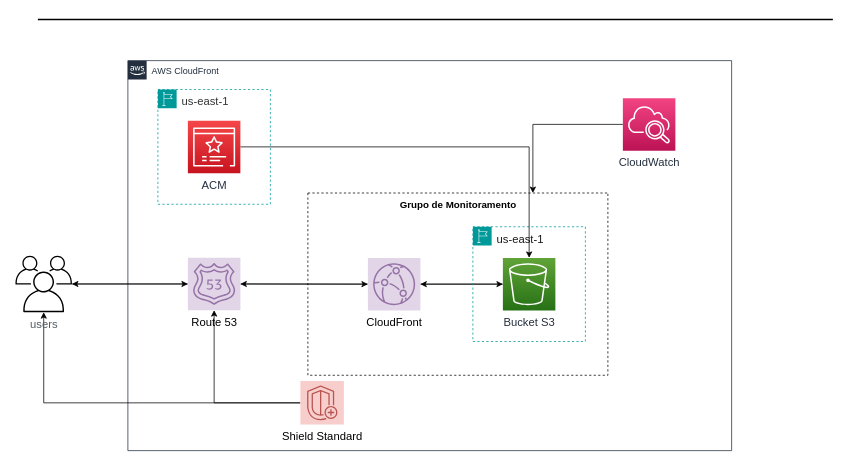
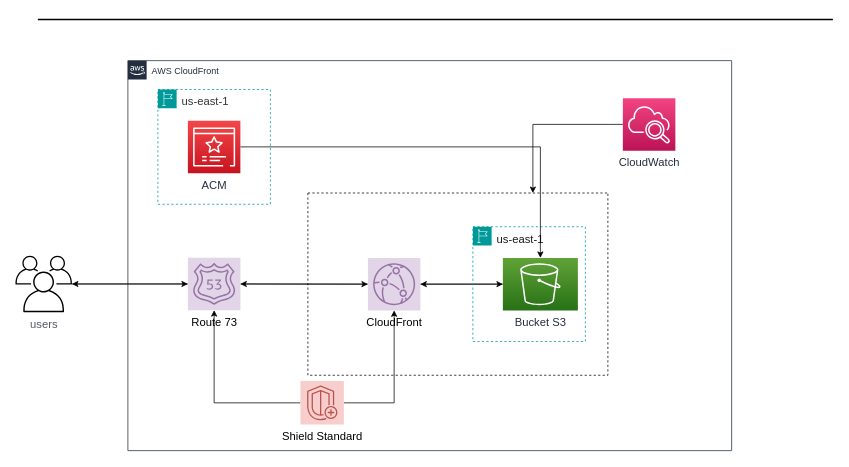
(458, 204) -> none
(529, 284) -> (540, 284)
(215, 321) -> (215, 321)
(44, 361) -> (394, 403)
